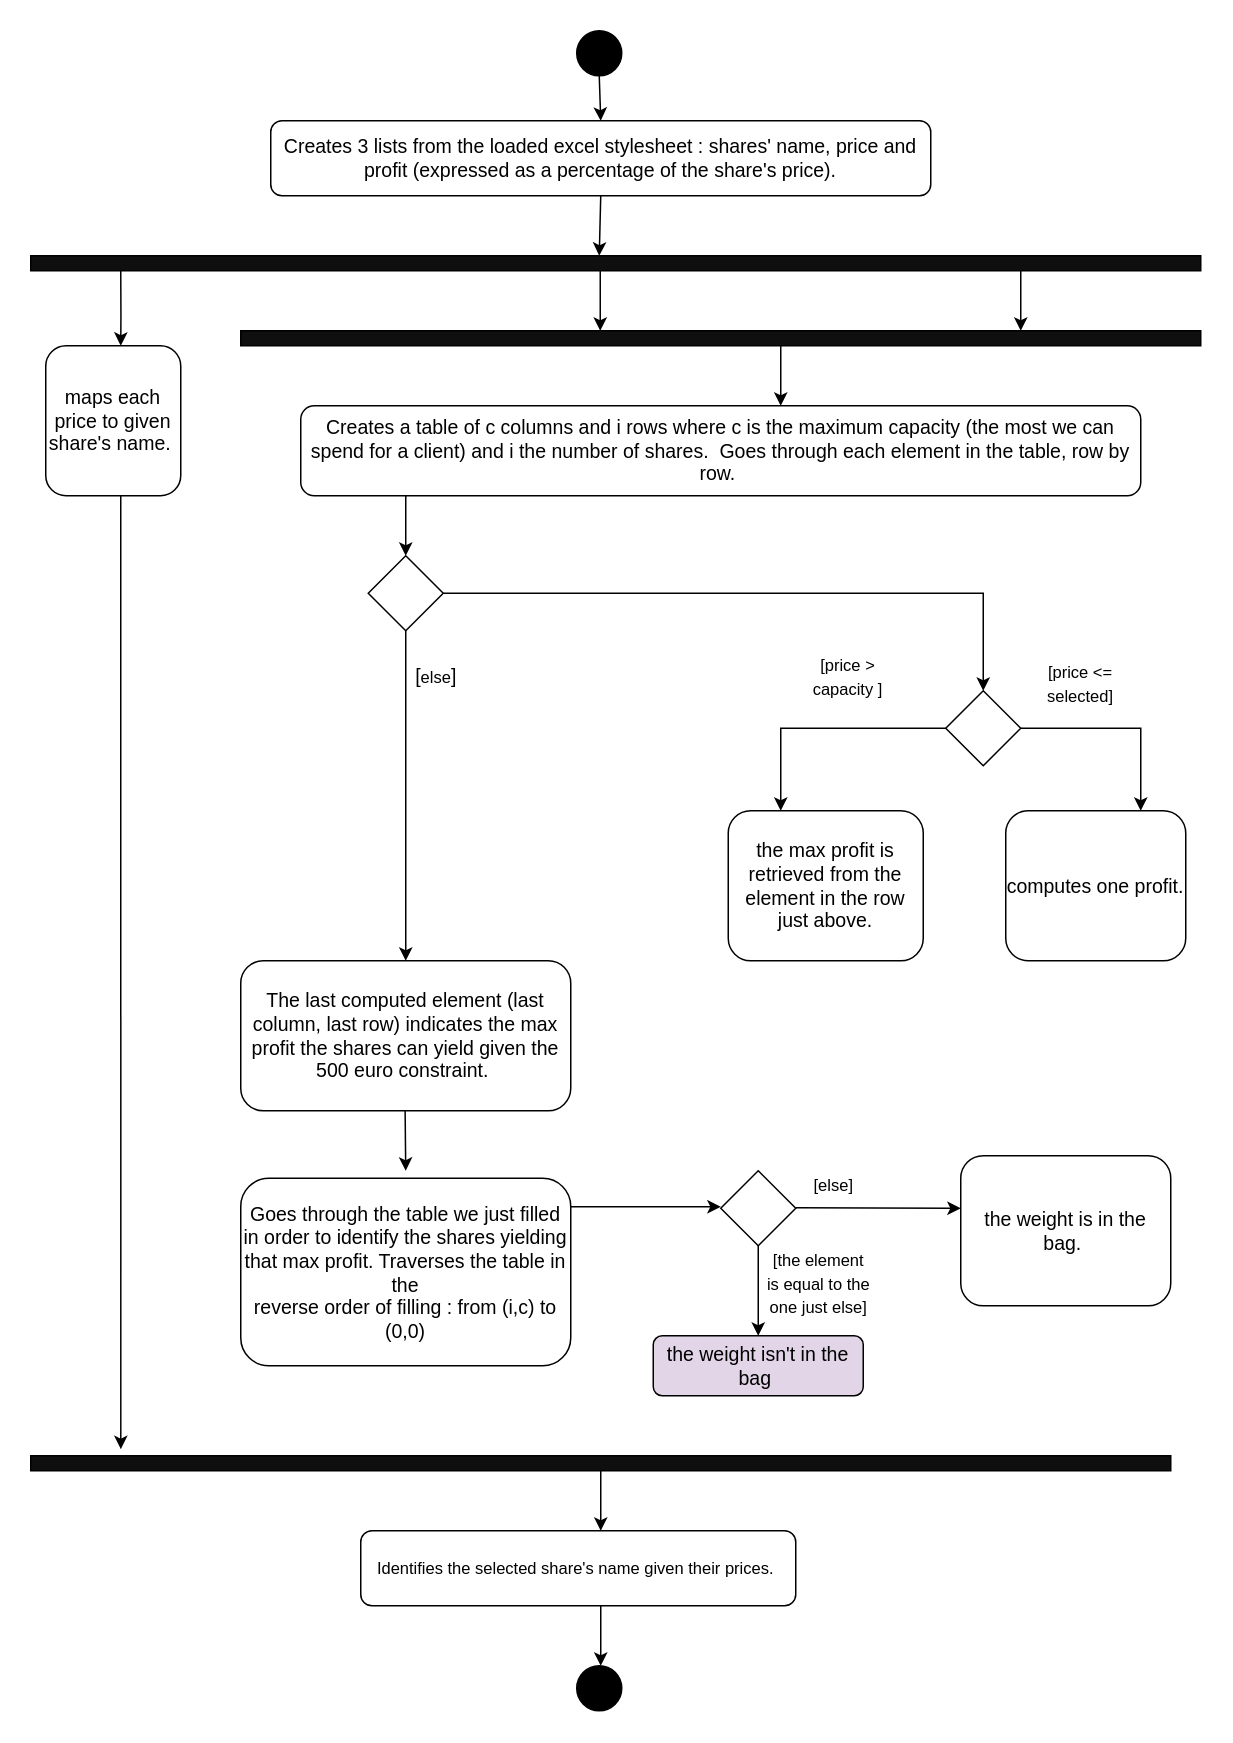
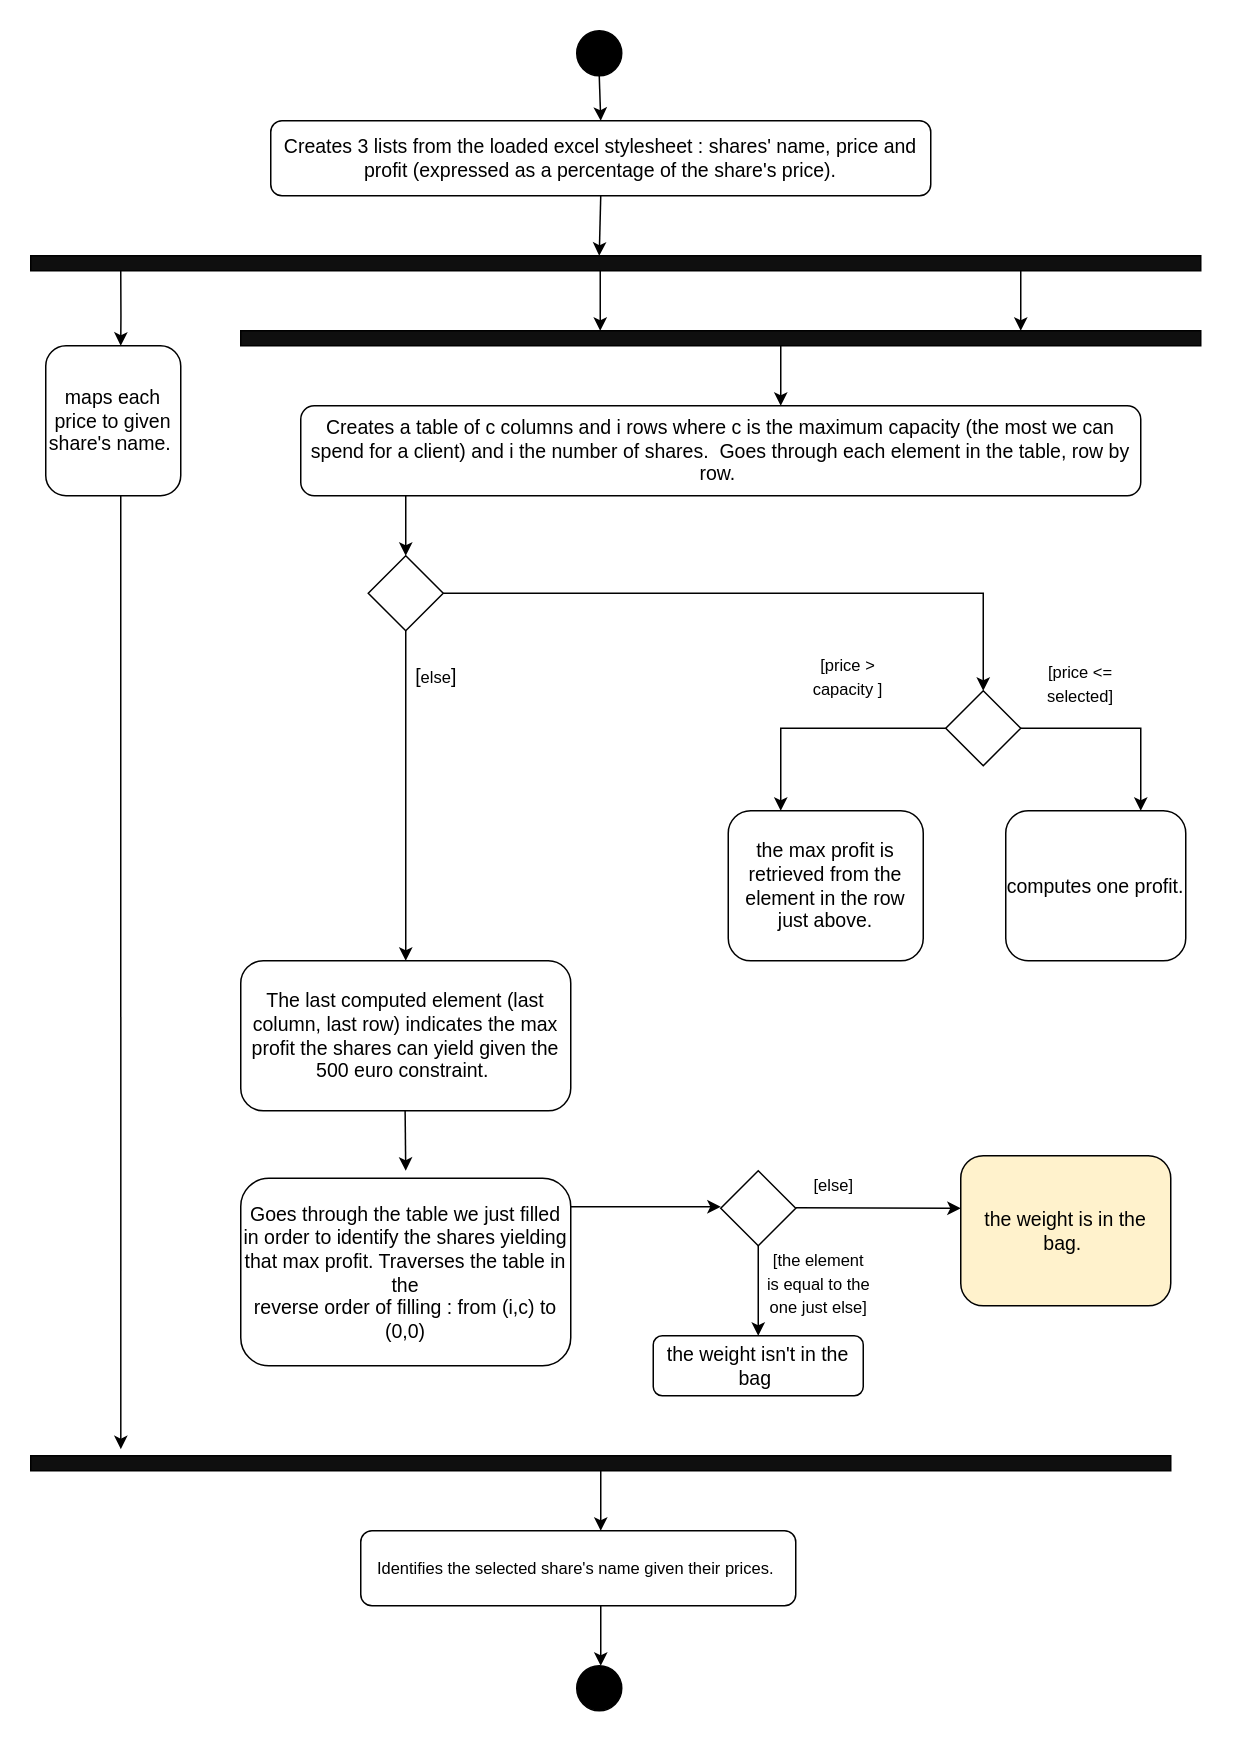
(1066, 1231) -> (1066, 1231)
(758, 1366) -> (758, 1366)
